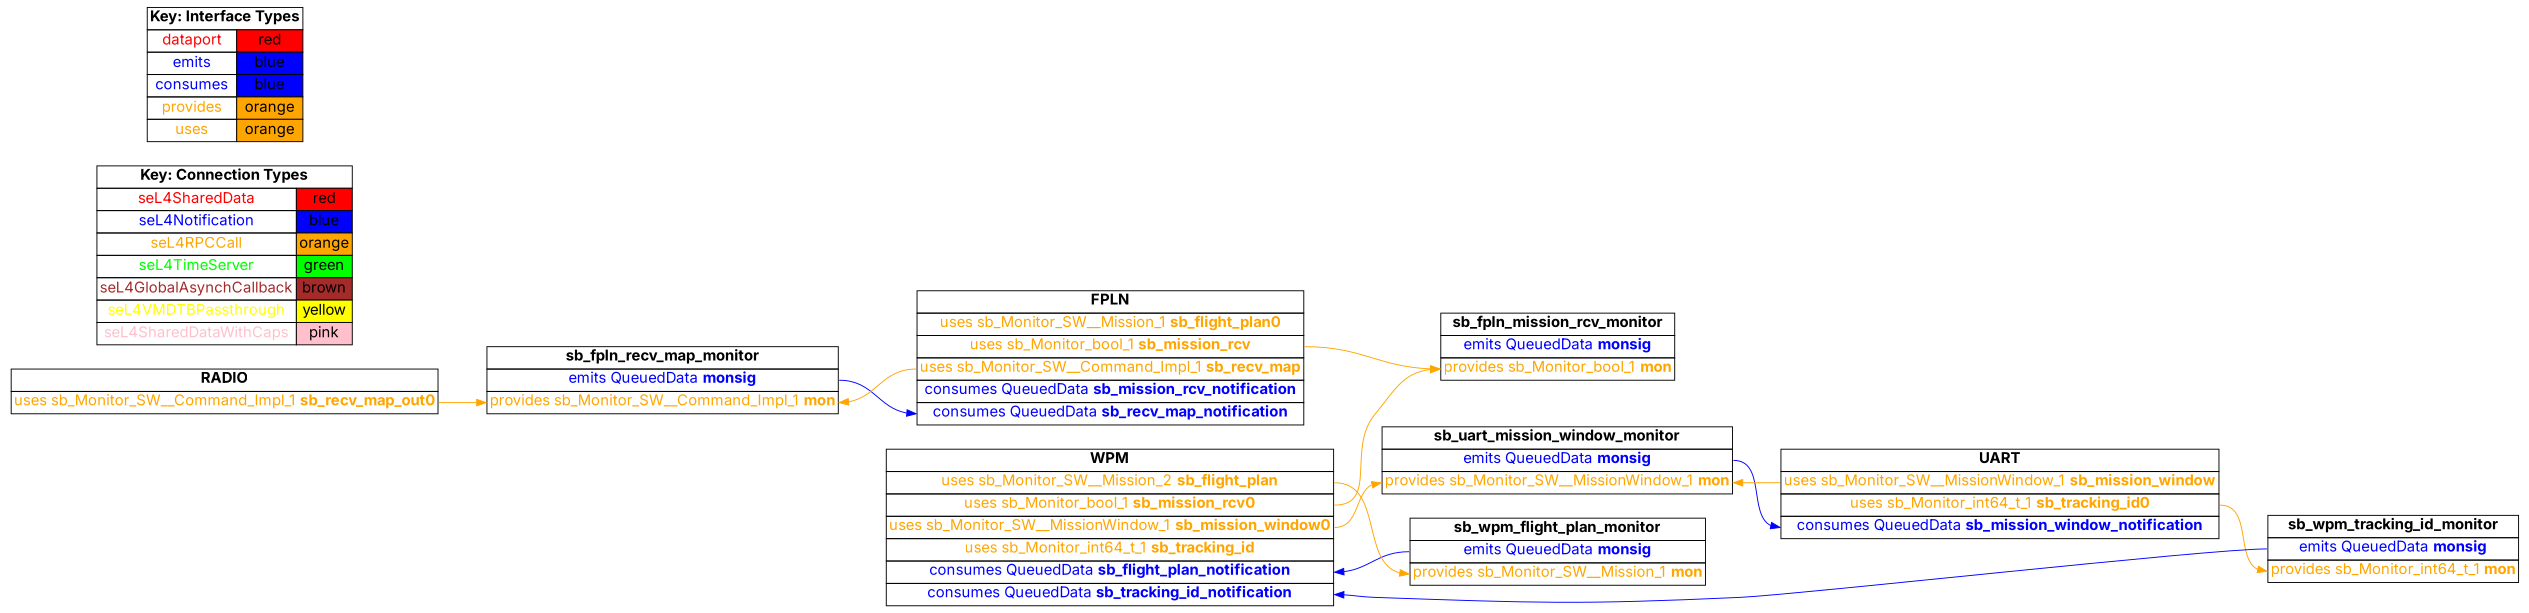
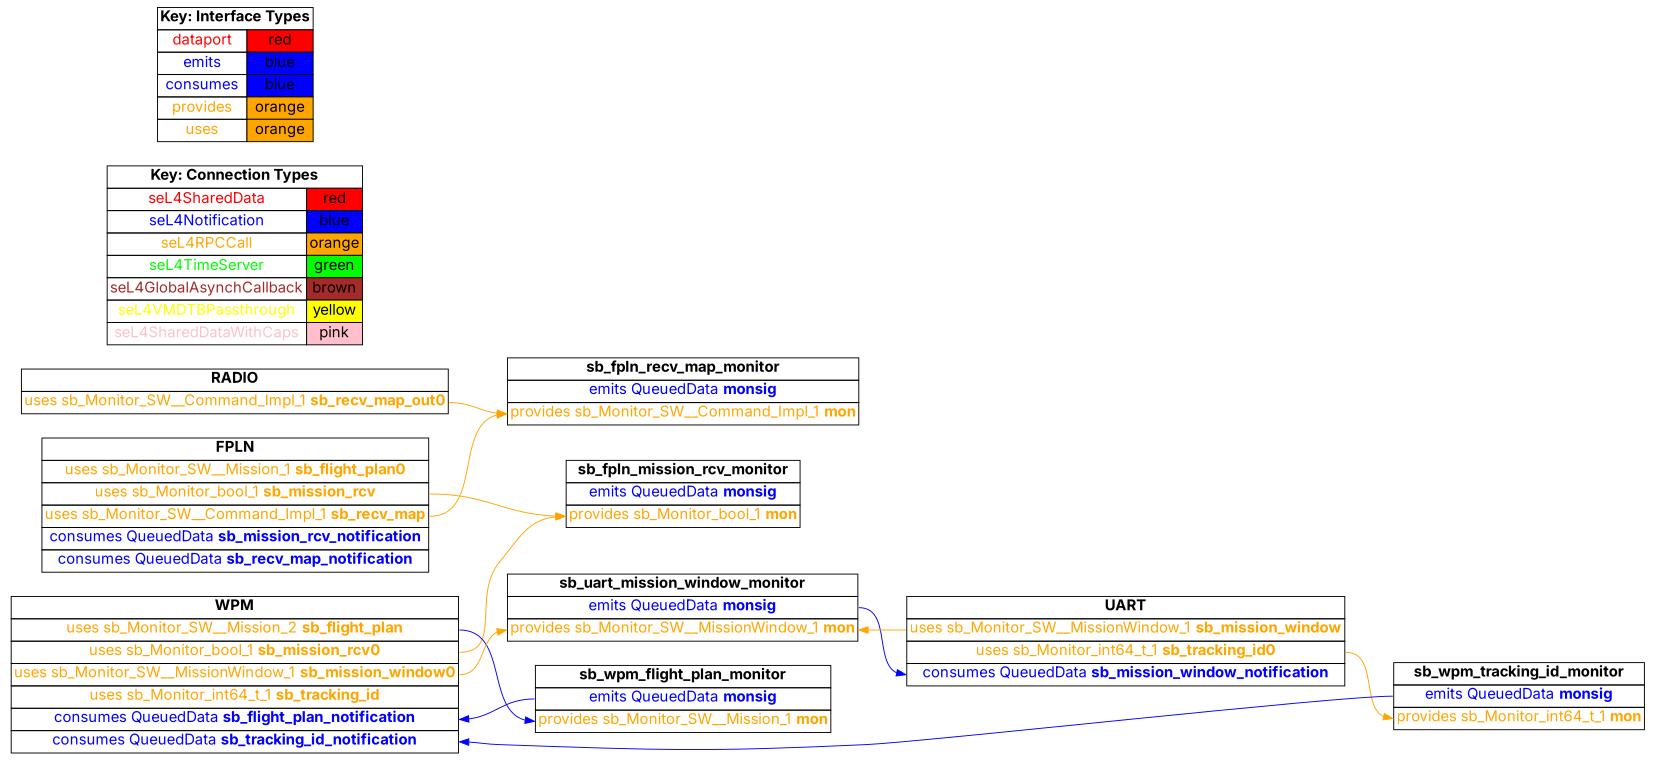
(875, 395) -> none
(1371, 524) -> (496, 671)
